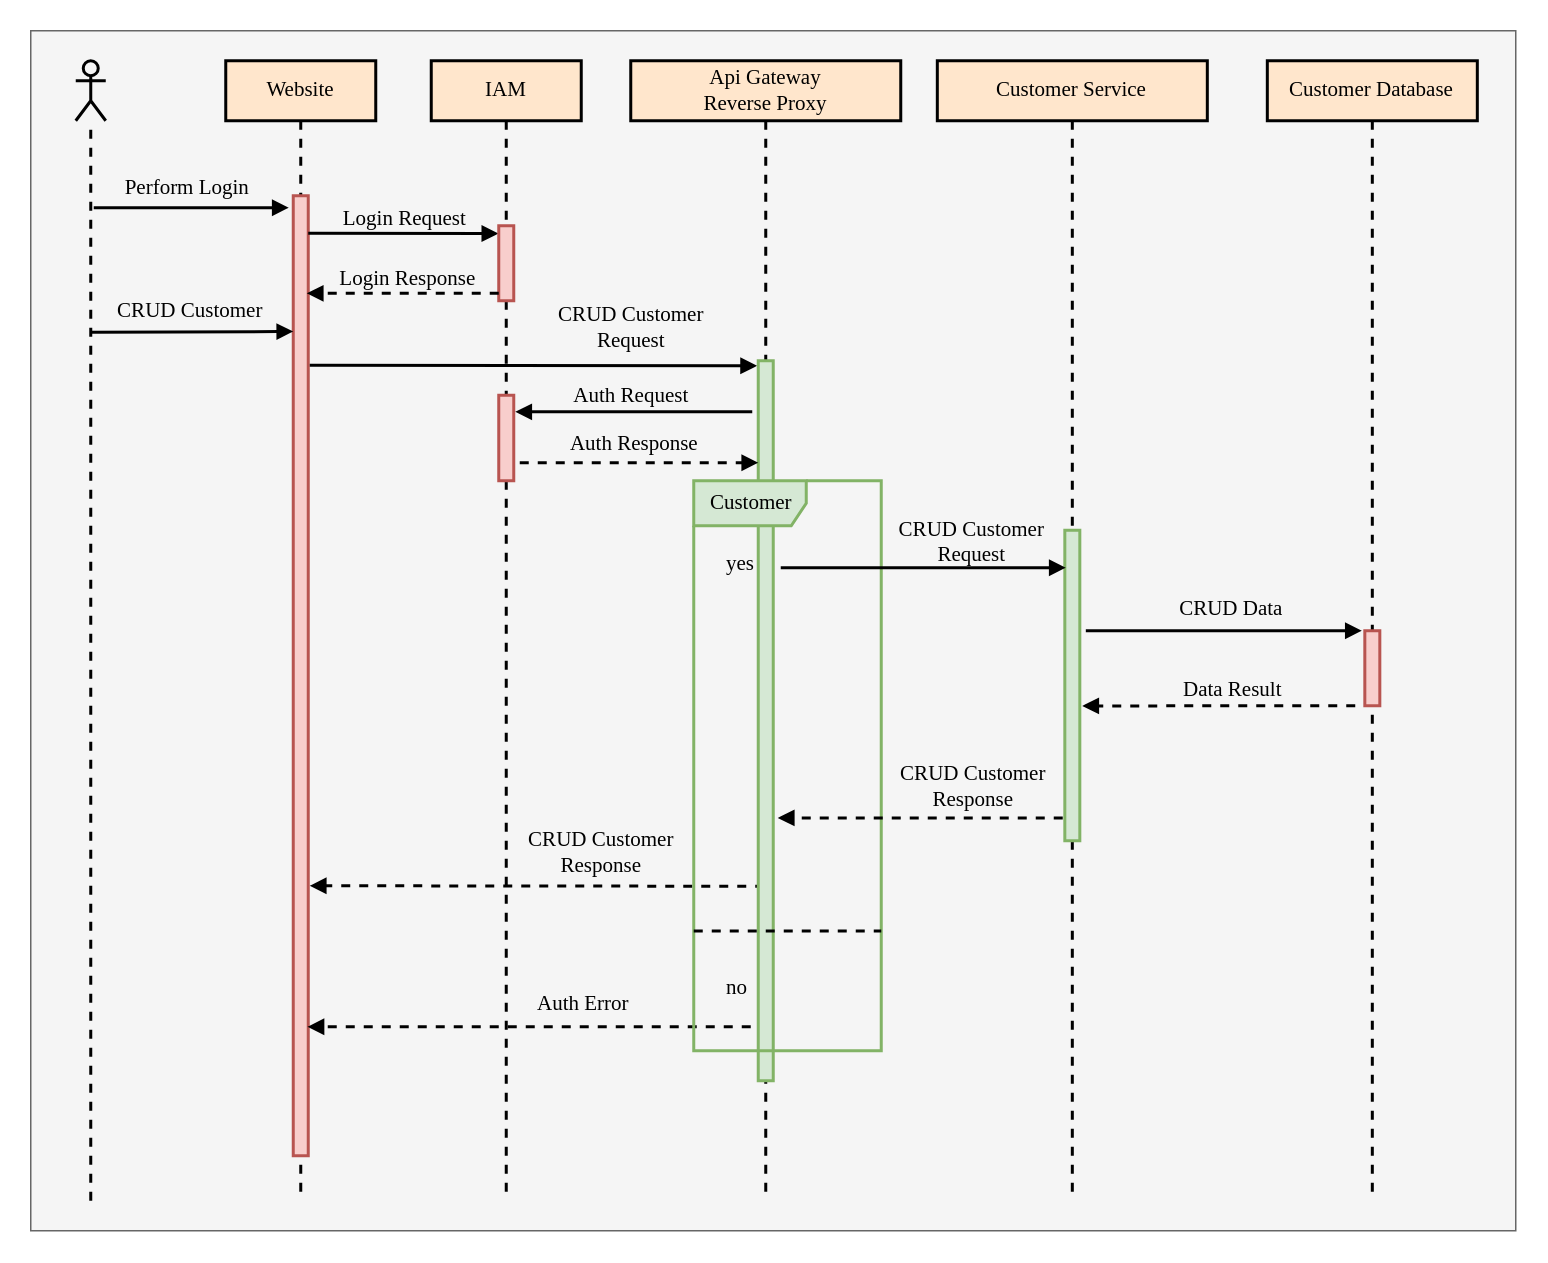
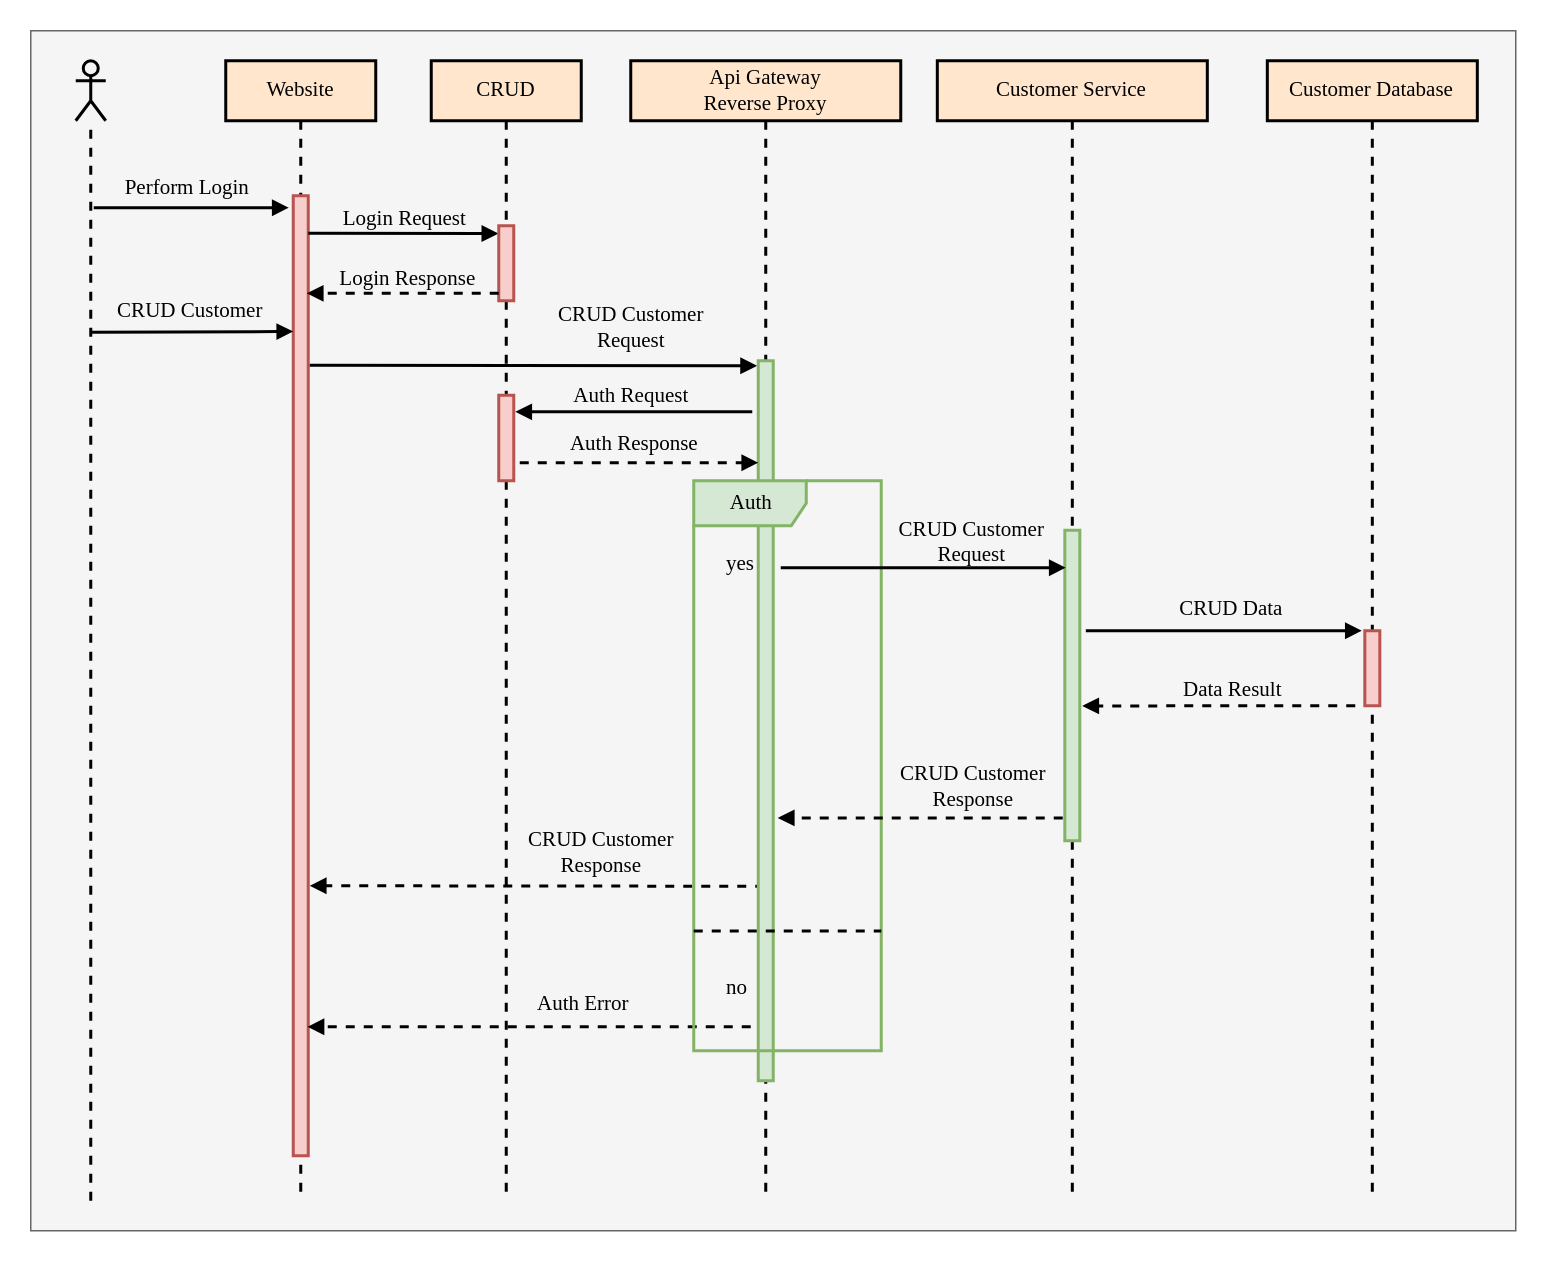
(506, 91) -> (506, 91)
(752, 503) -> (752, 503)
